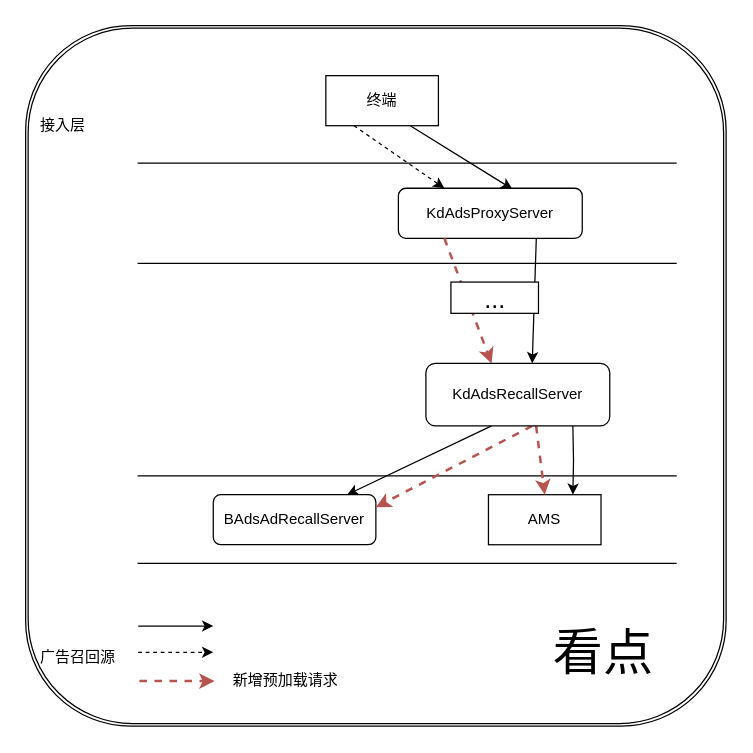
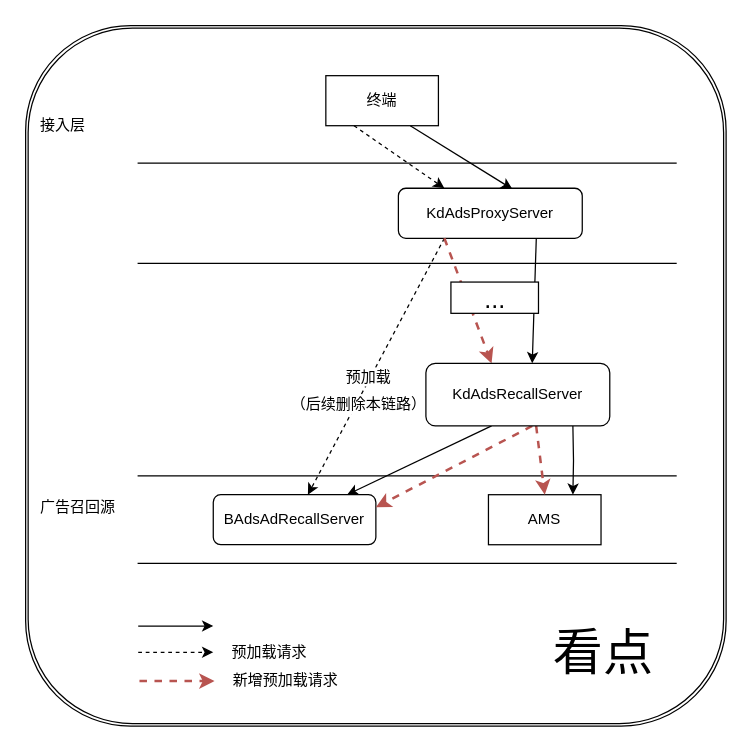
none -> (378, 363)
none -> (279, 652)
(88, 657) -> (88, 507)
